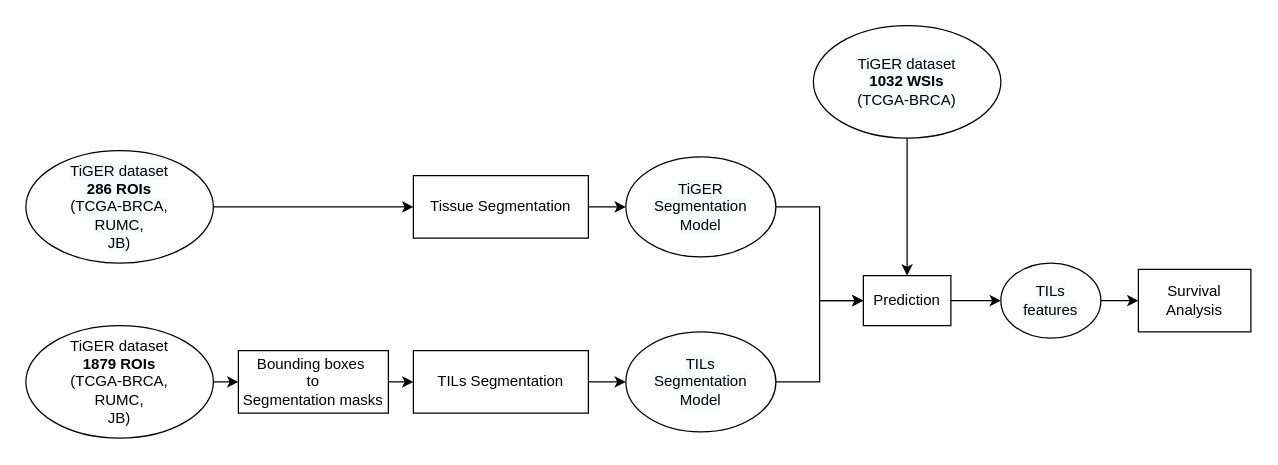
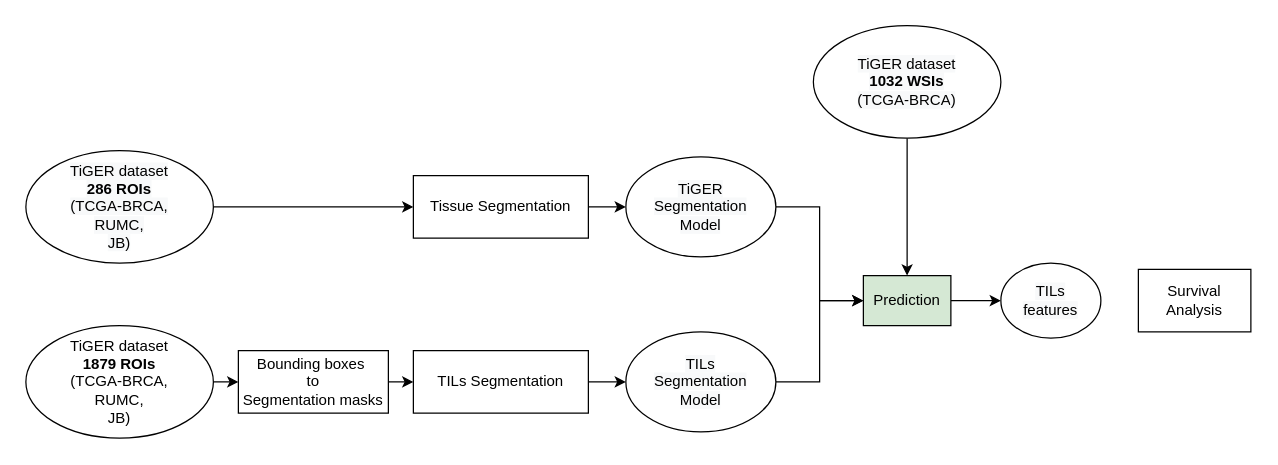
(907, 301) -> (907, 301)
(1115, 301) -> none
